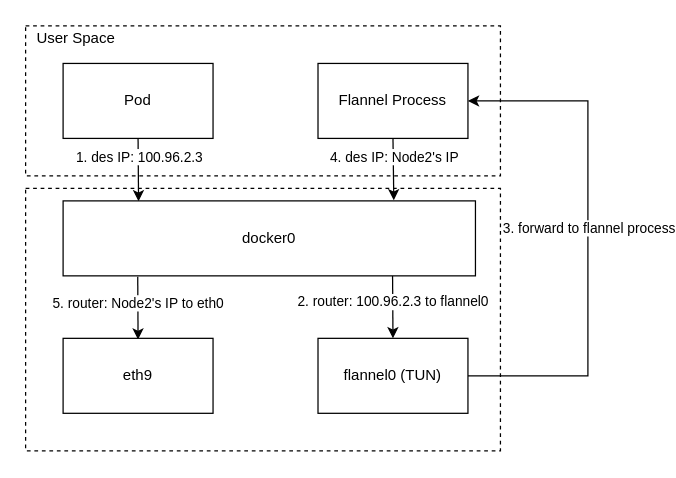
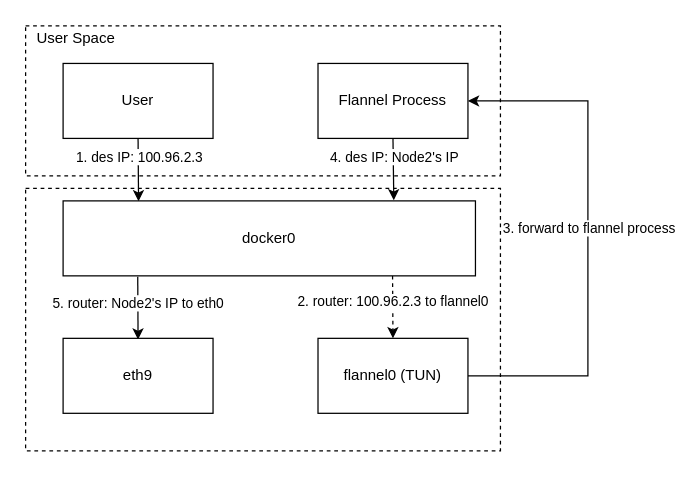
(138, 101) -> (138, 101)
(393, 318) -> (393, 318)
